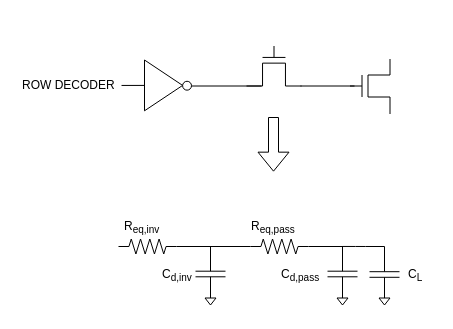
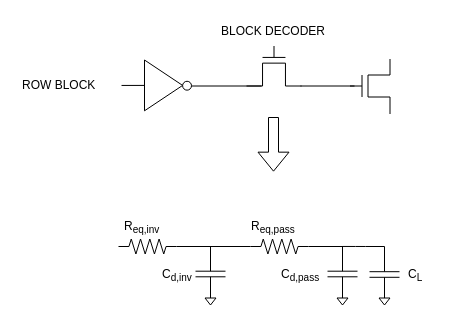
none -> (280, 31)
(58, 86) -> (51, 86)
